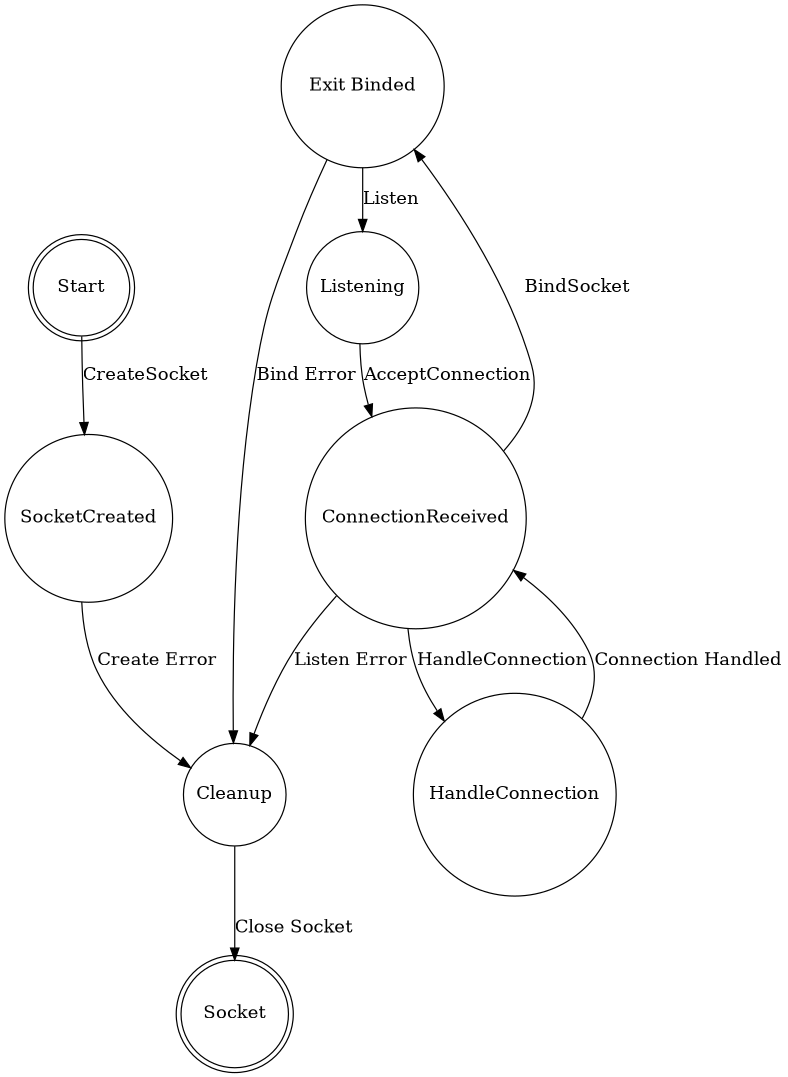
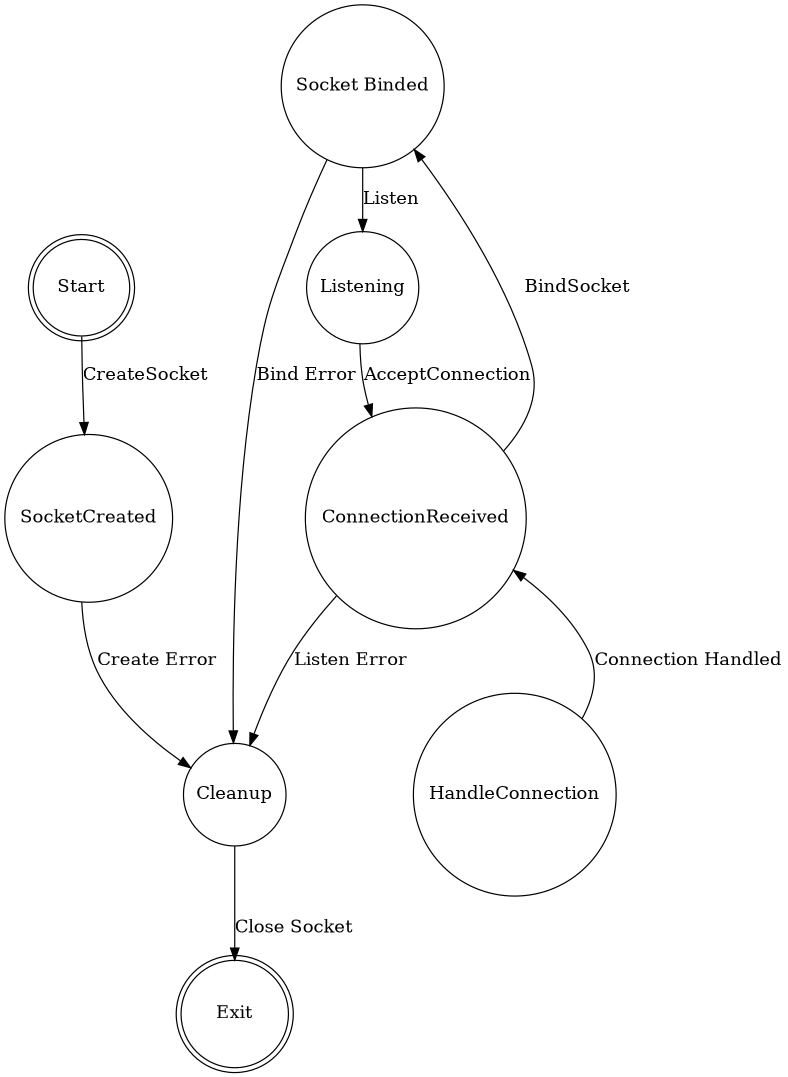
(363, 86) -> (363, 86)
(417, 672) -> none
(235, 1014) -> (235, 1014)
